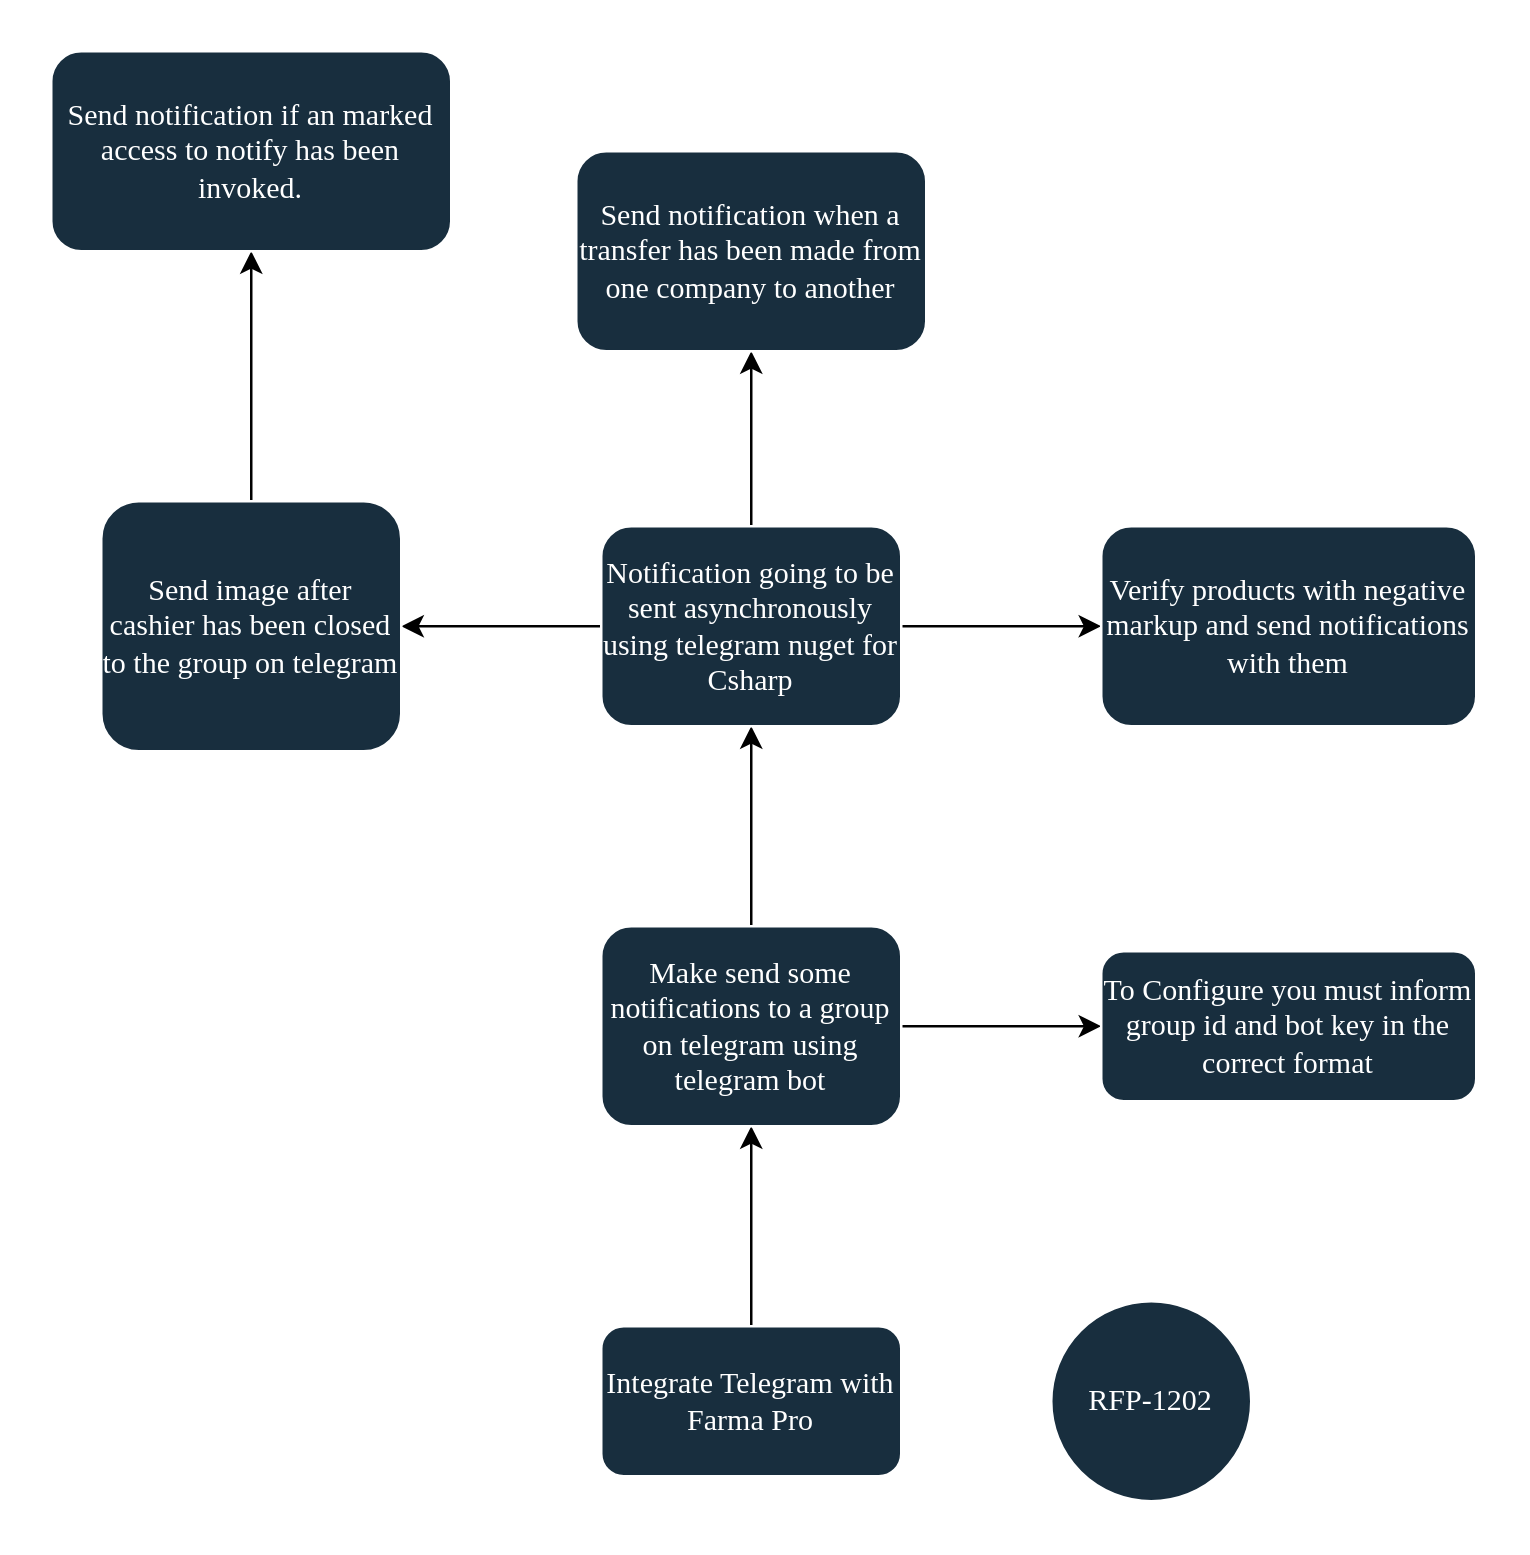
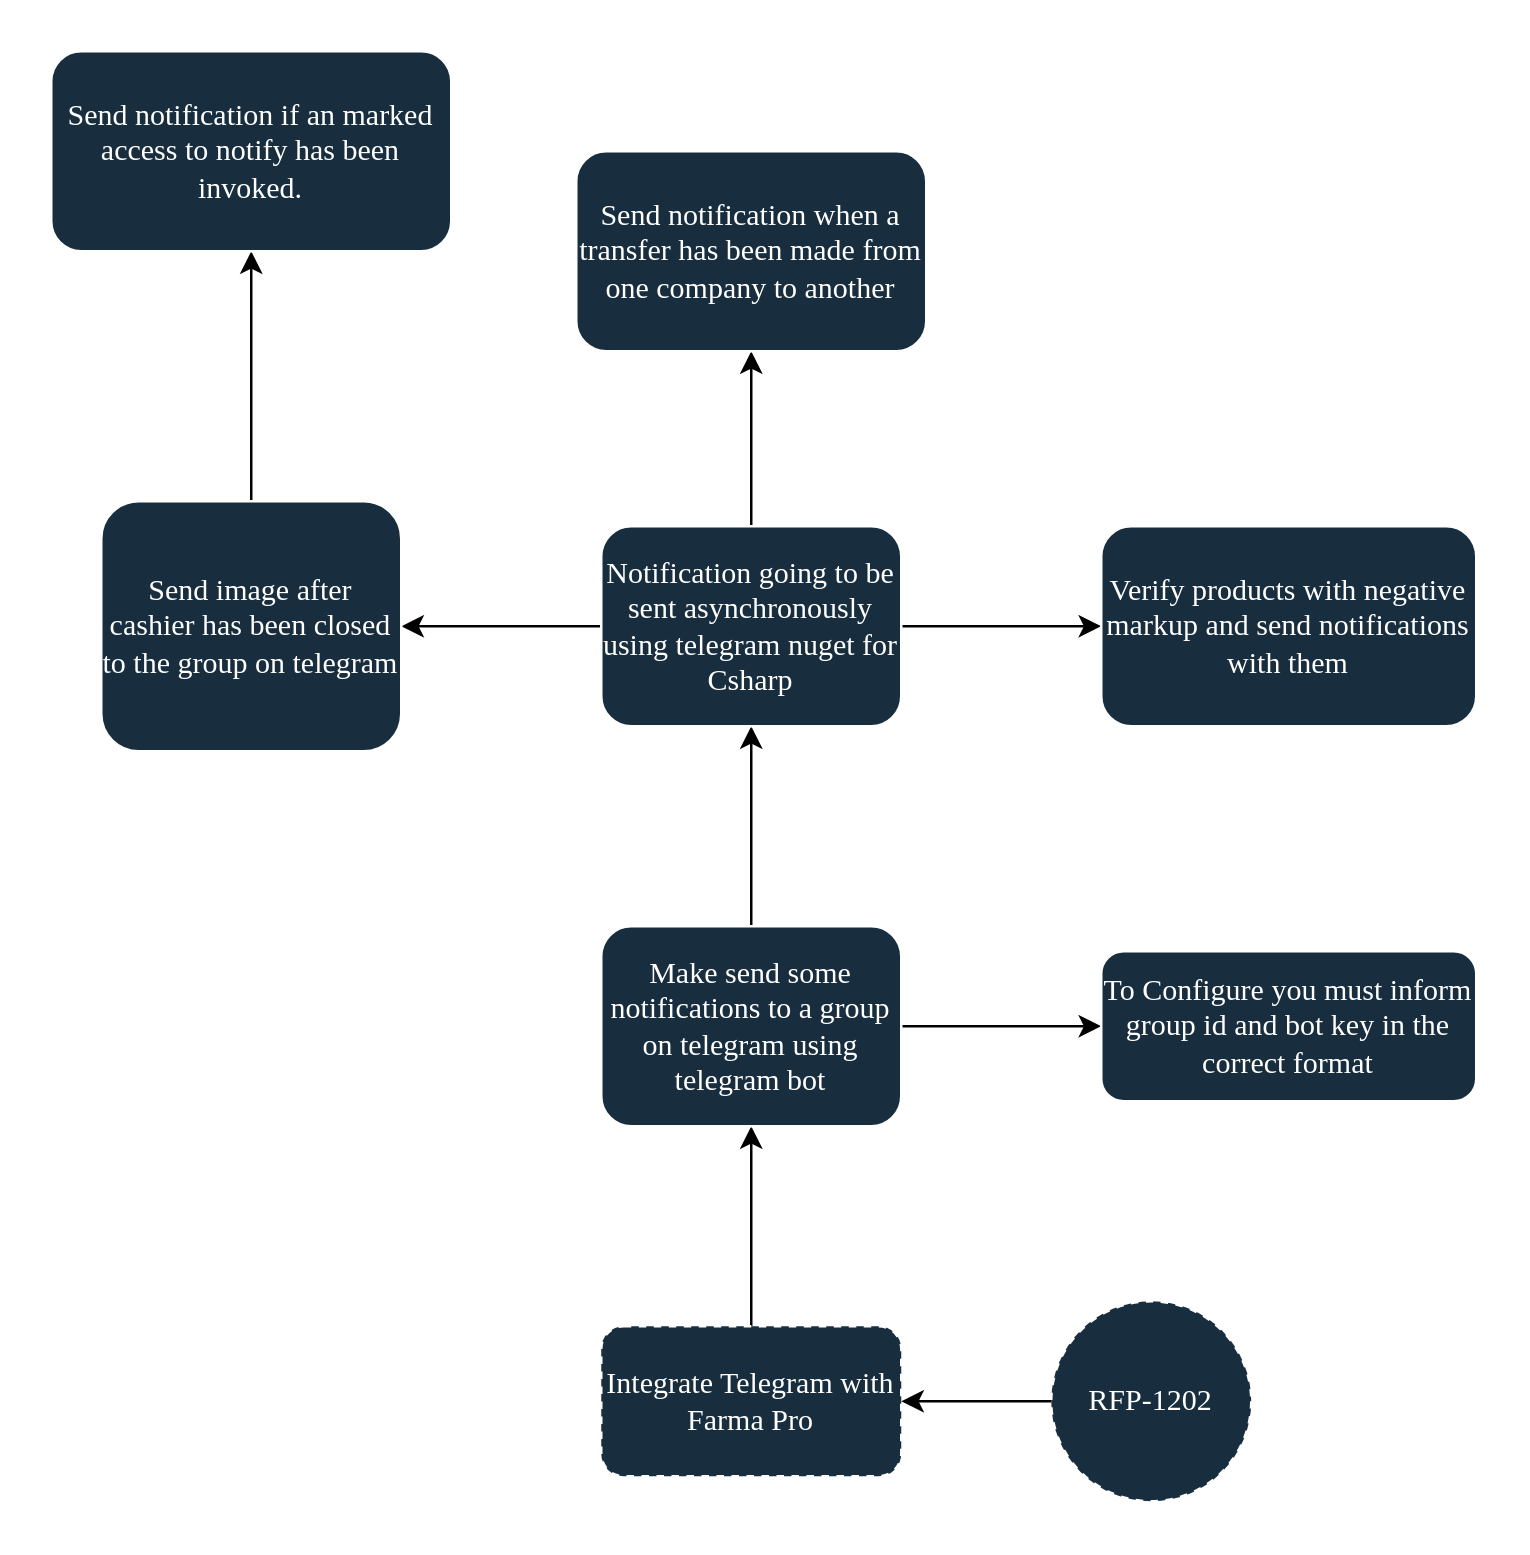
(751, 1401) -> (751, 1401)
none -> (984, 1401)
(1151, 1401) -> (1151, 1401)
